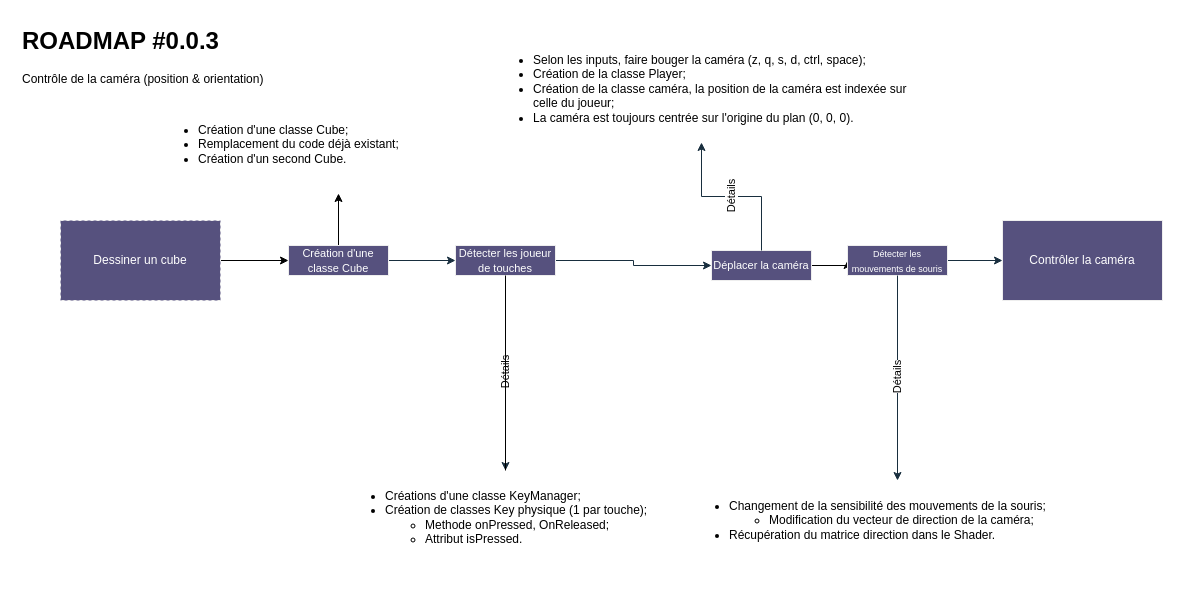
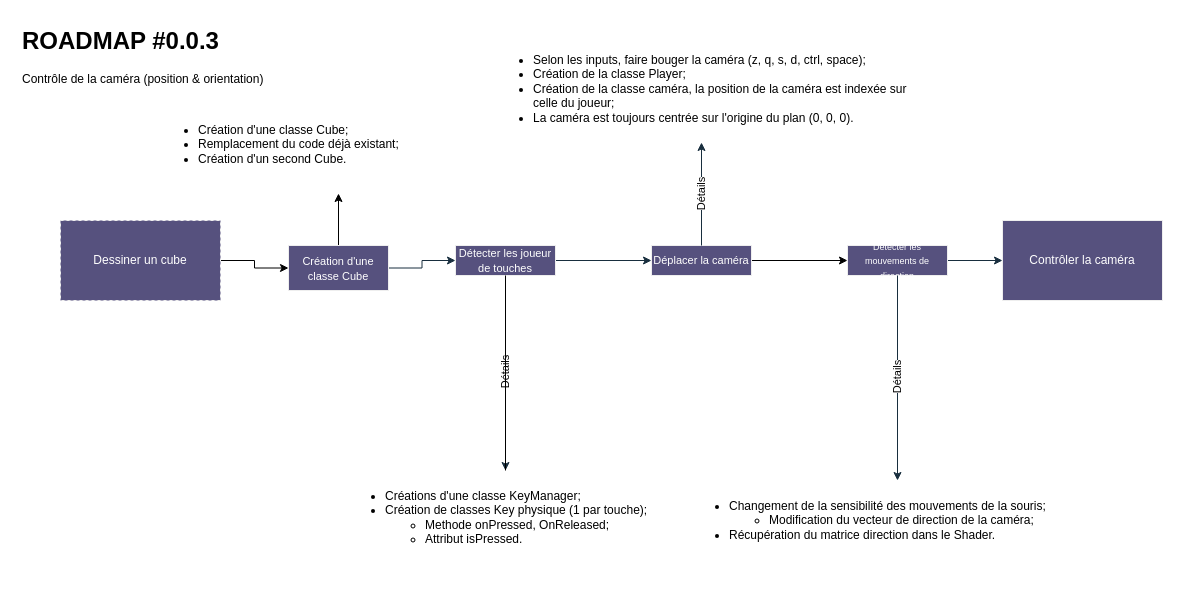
(339, 261) -> (339, 268)
(898, 261) -> (898, 261)
(762, 266) -> (702, 261)
